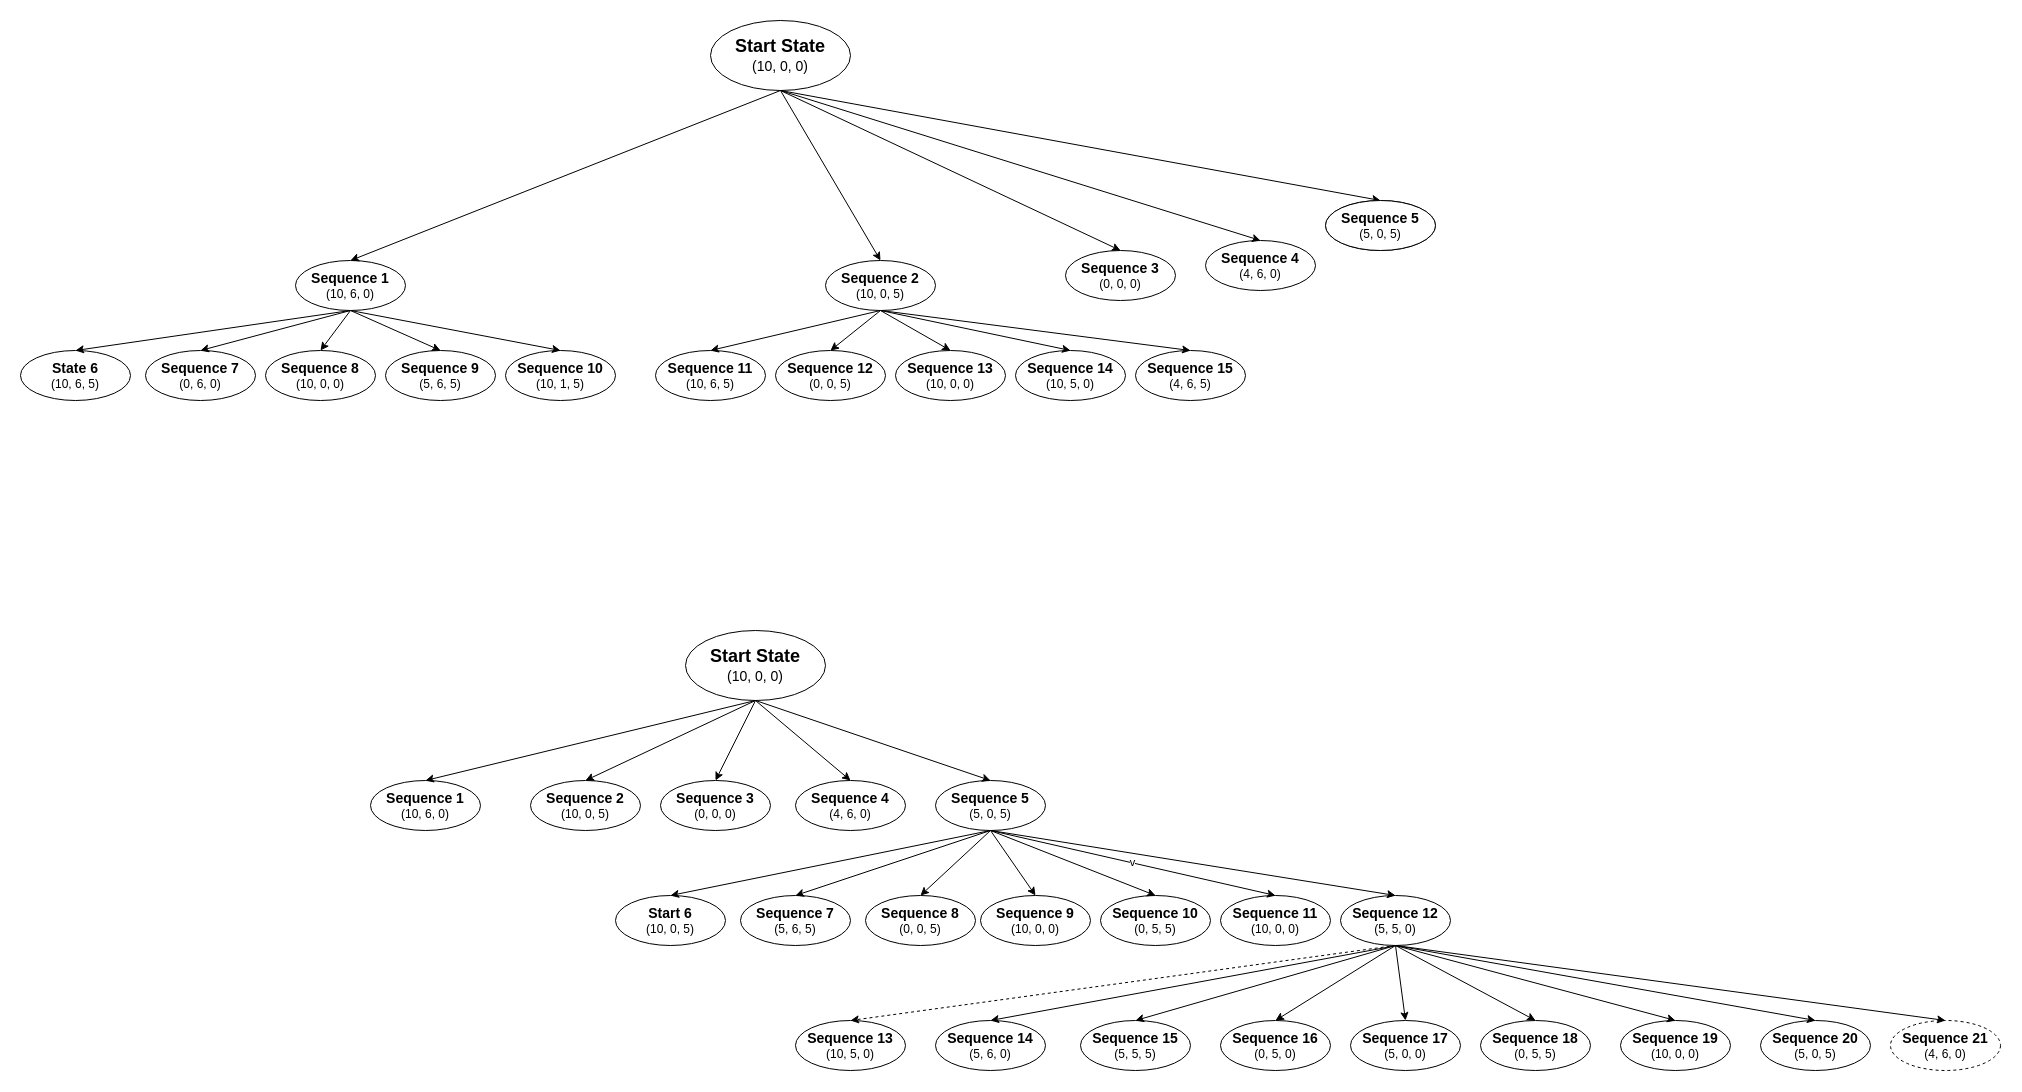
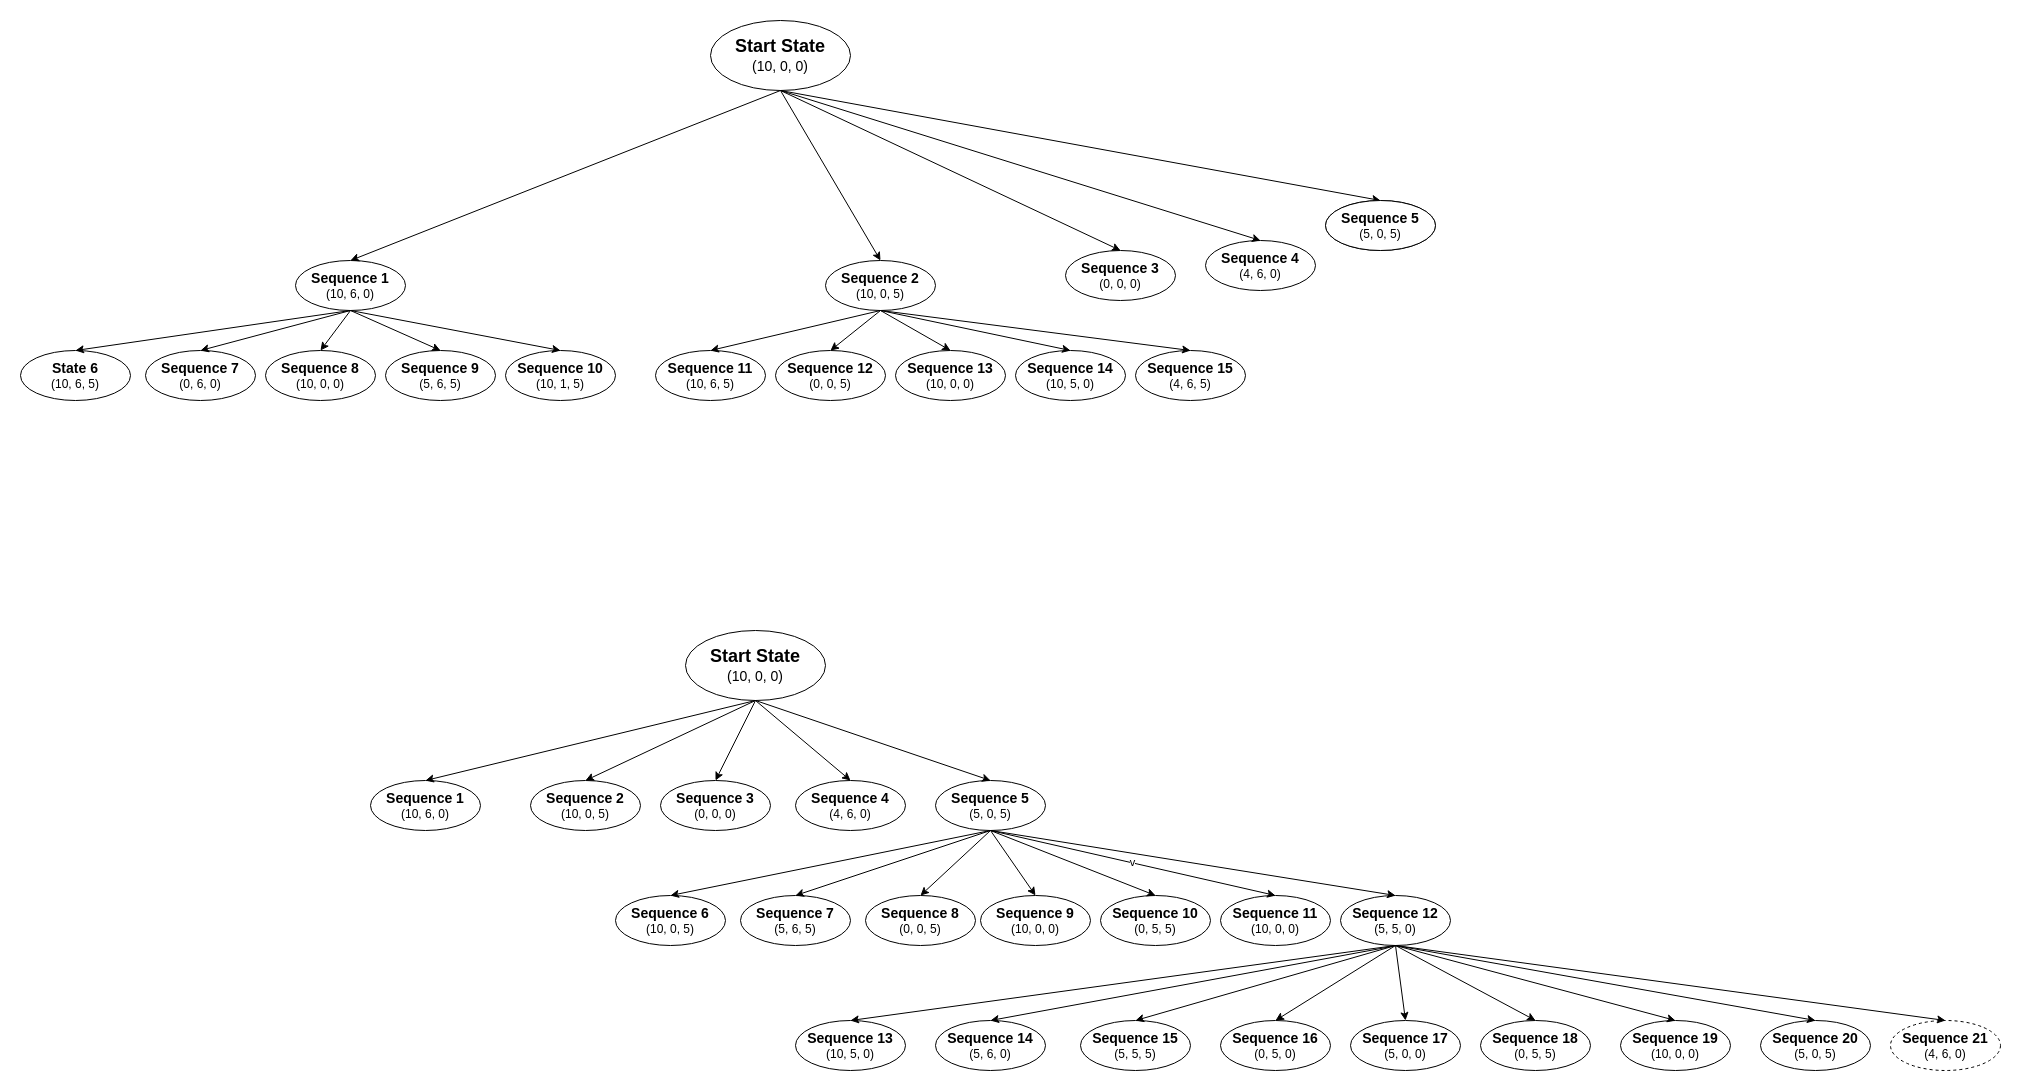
(671, 921) -> (671, 921)
(1118, 984) -> (1118, 984)
